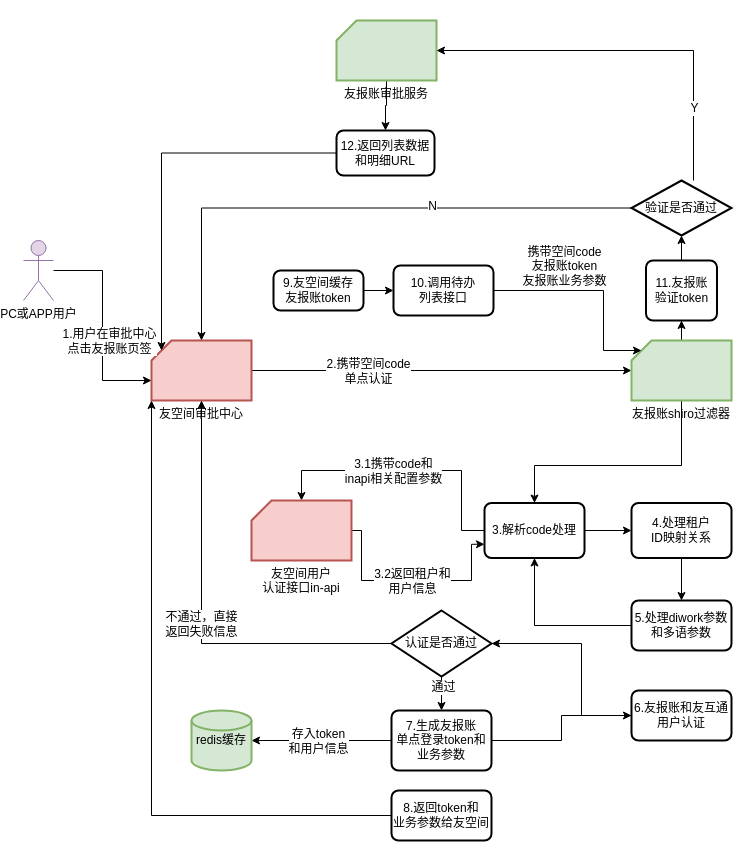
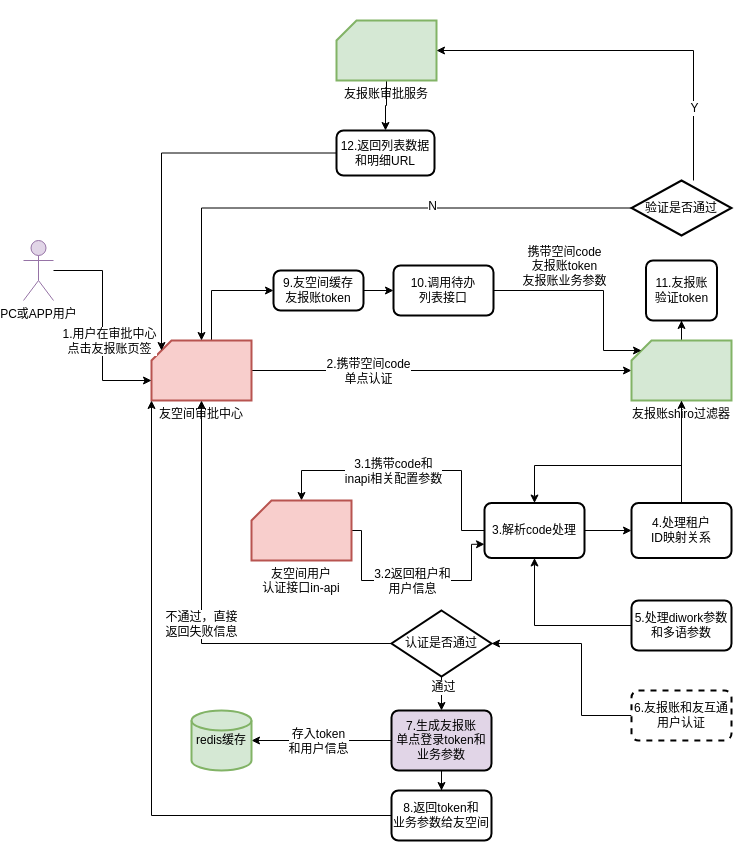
(682, 245) -> none
none -> (214, 291)
(682, 576) -> (682, 485)
(682, 716) -> (682, 716)
(442, 741) -> (442, 741)
(548, 741) -> (442, 785)
